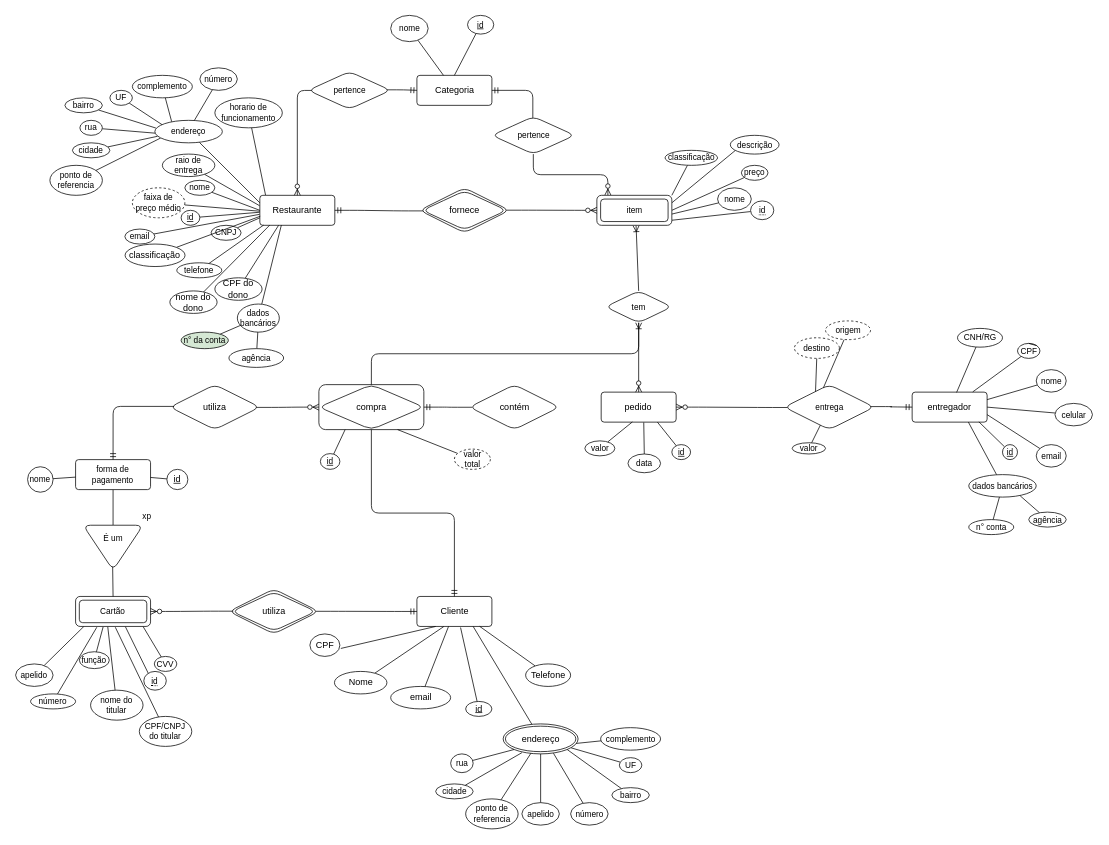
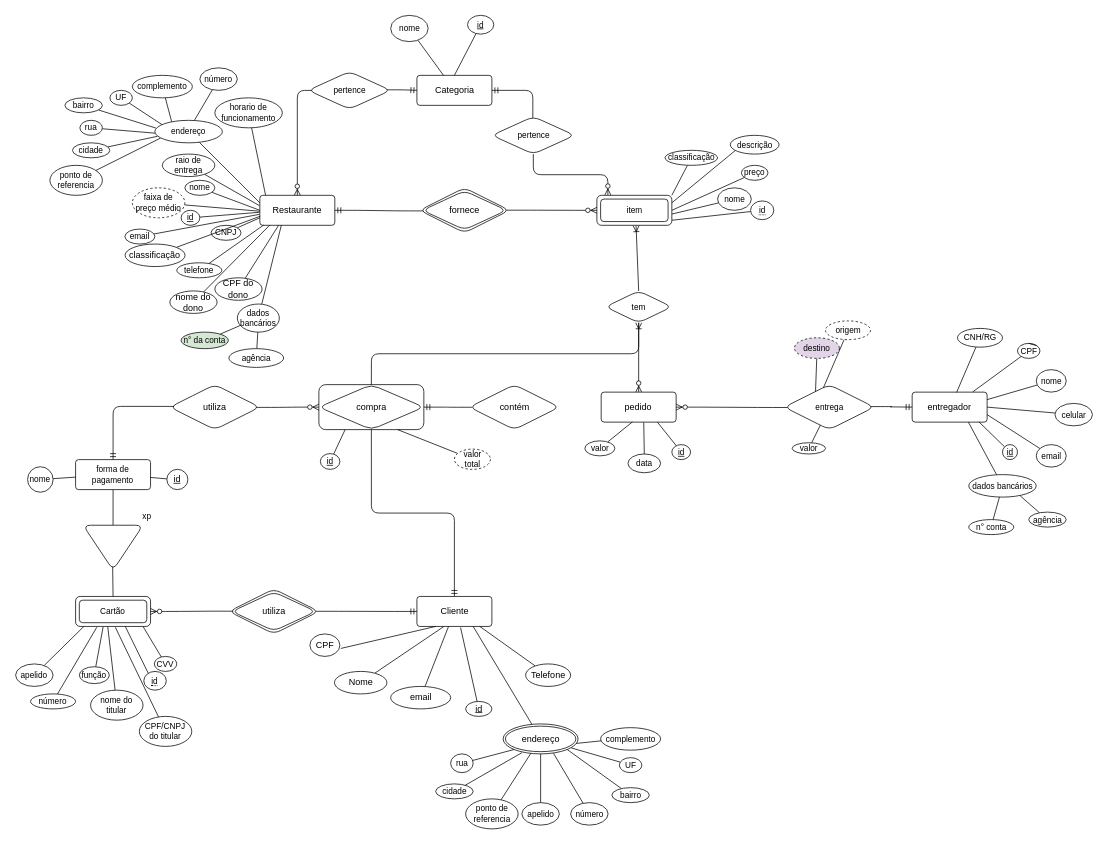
(817, 348) -> (817, 348)
(113, 539) -> none
(94, 660) -> (94, 675)
